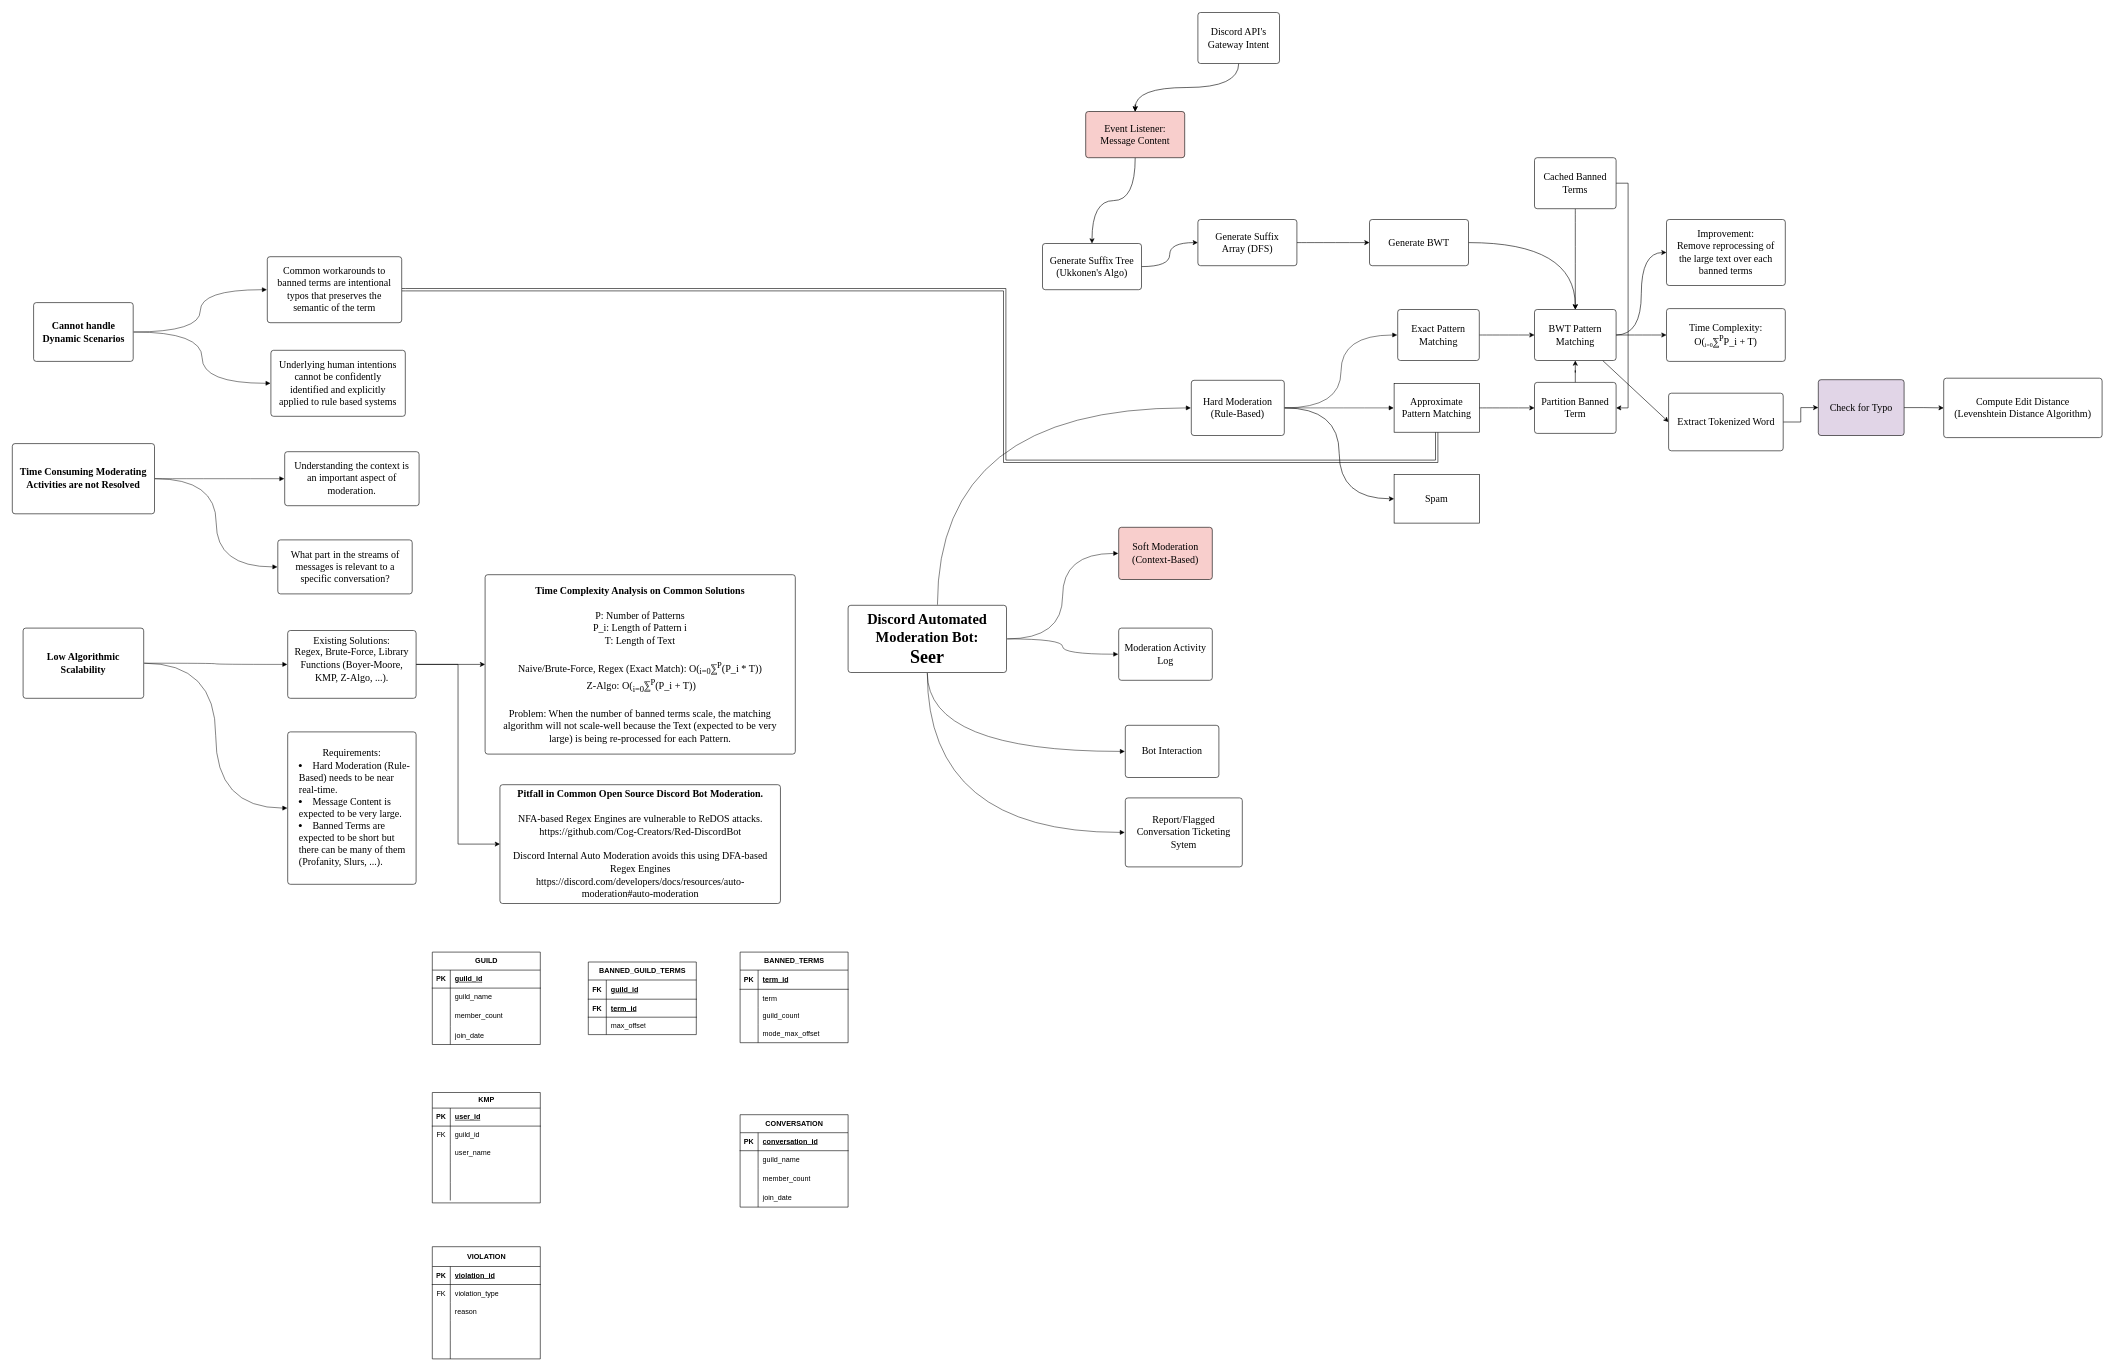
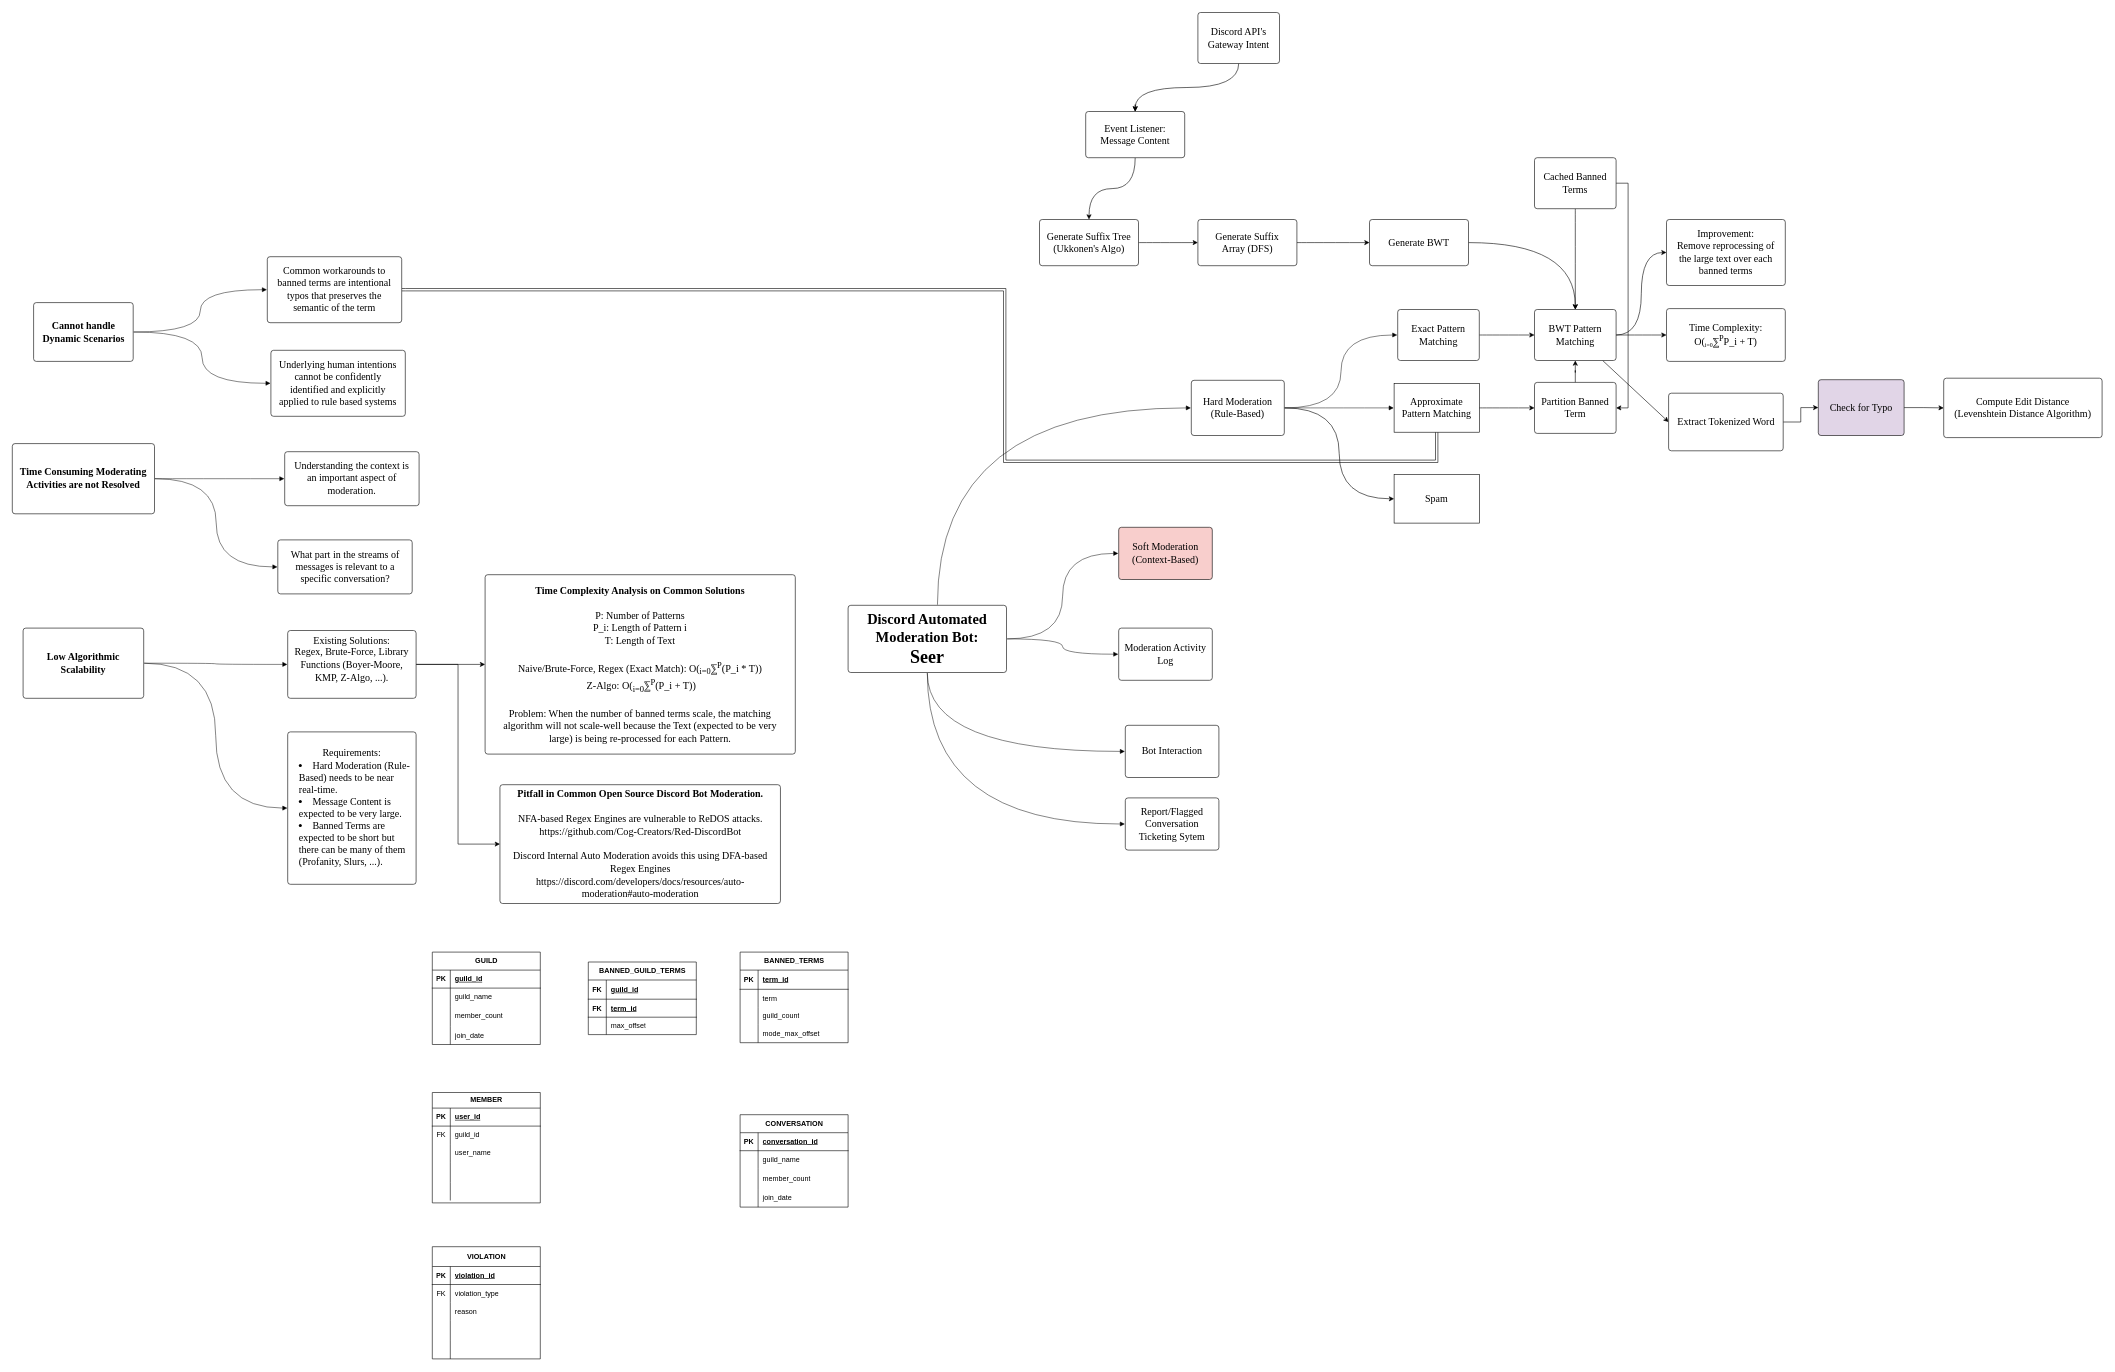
(1135, 134) -> (1135, 134)
(1092, 266) -> (1089, 242)
(1184, 832) -> (1172, 824)
(487, 1100) -> (487, 1100)
